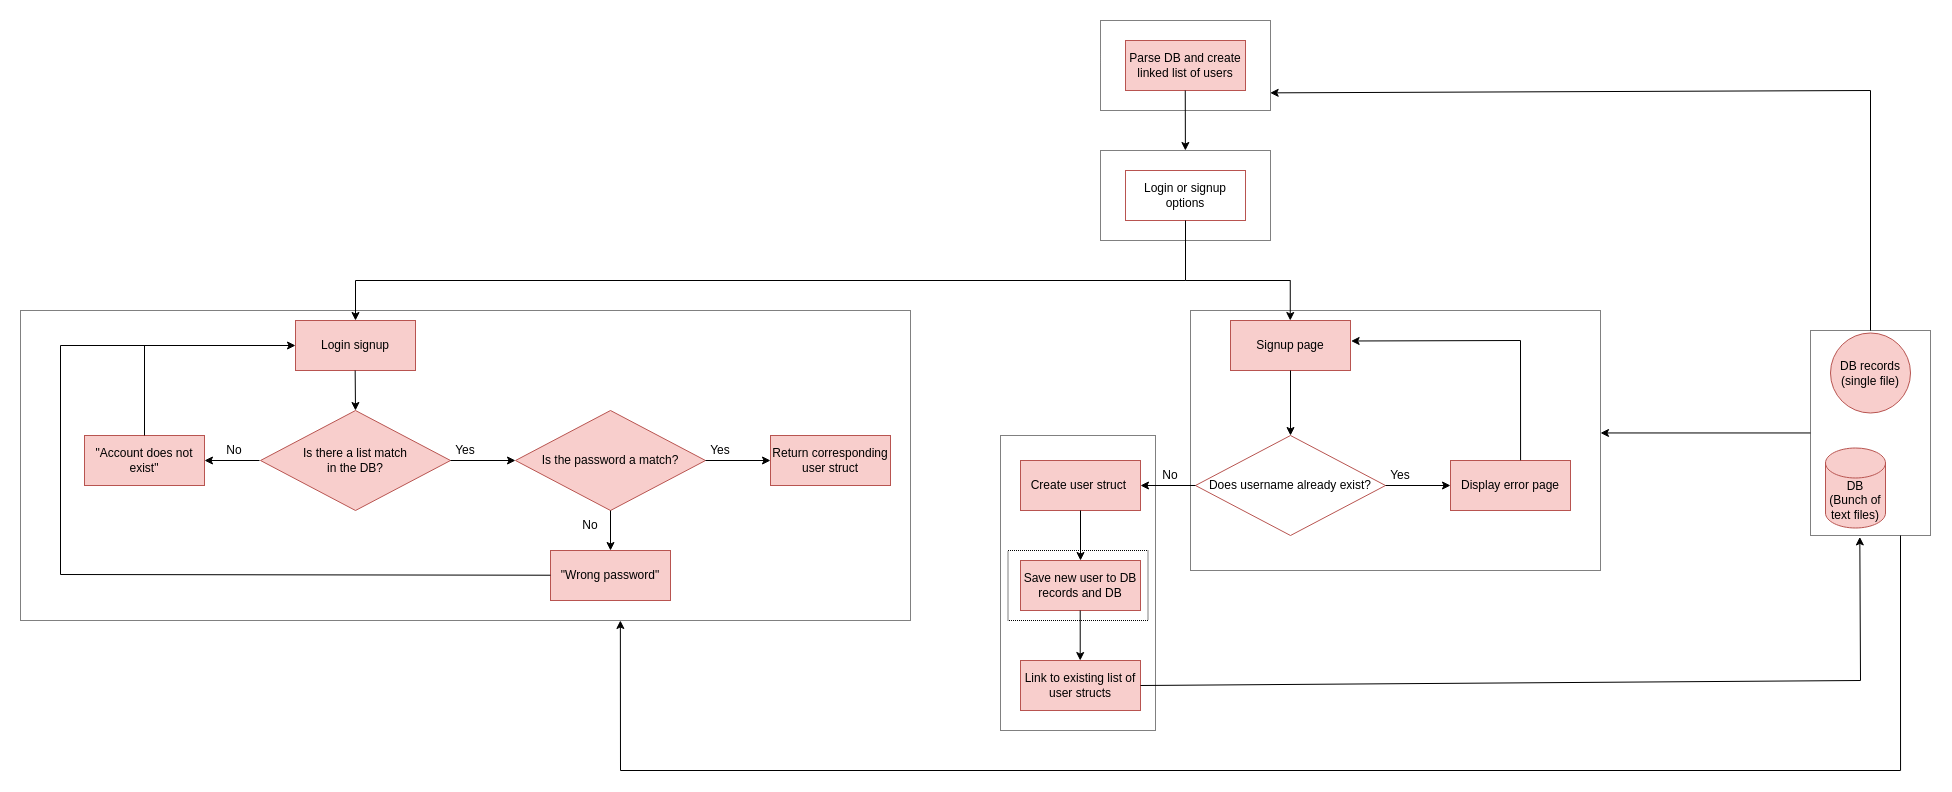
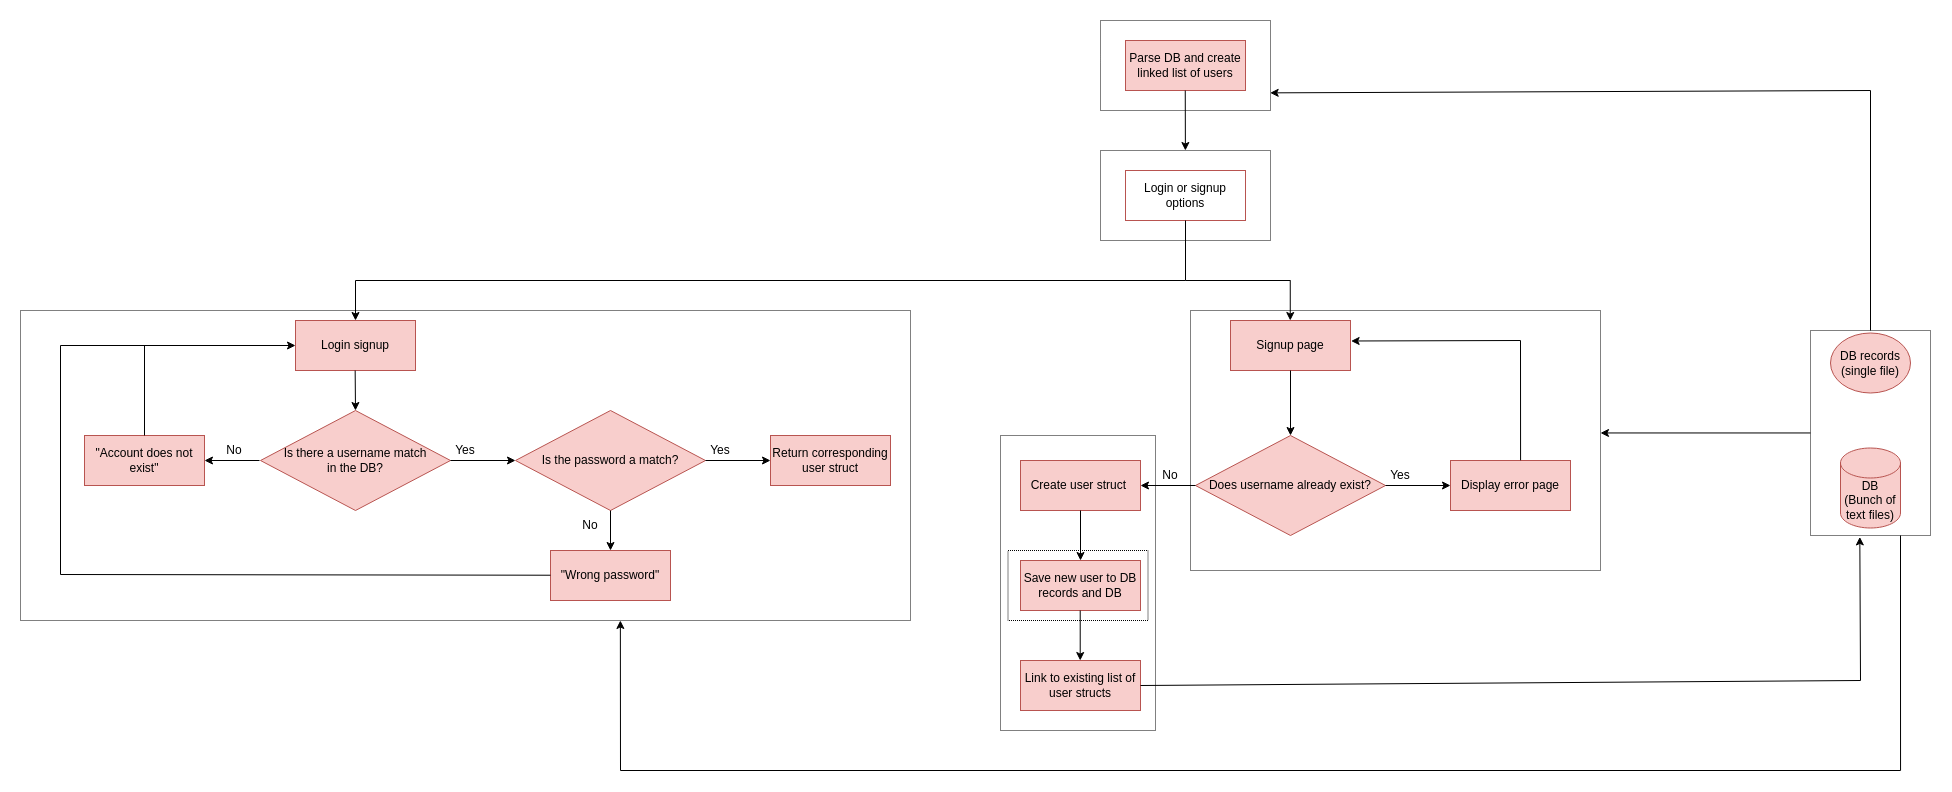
(1871, 373) -> (1871, 363)
(356, 461) -> (356, 461)
(1291, 486) -> (1291, 486)
(1856, 488) -> (1871, 488)
